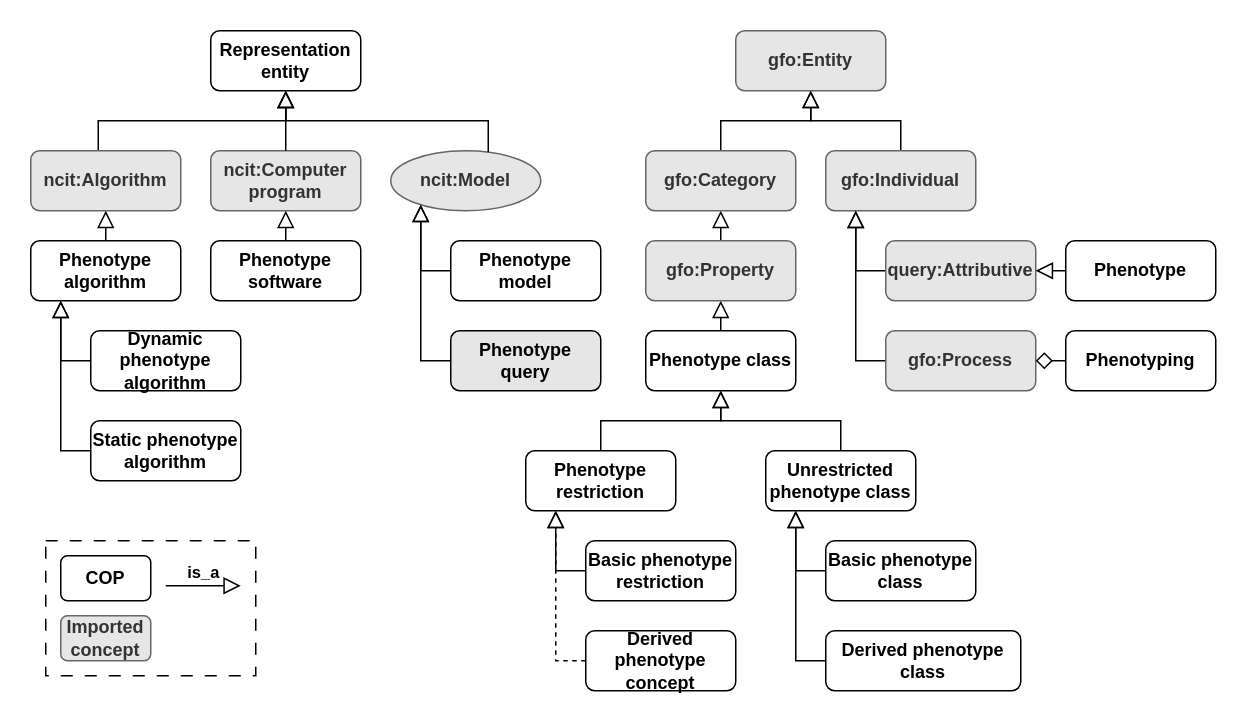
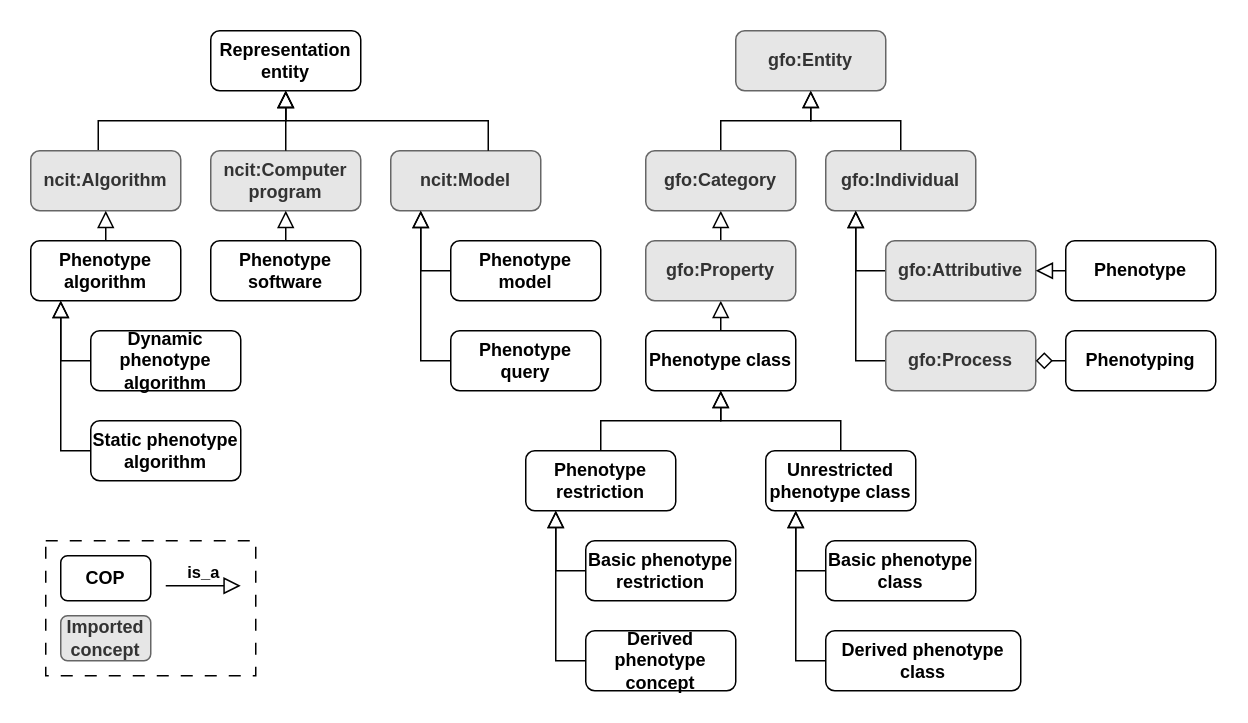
(466, 181) -> (466, 181)
(961, 271) -> (961, 271)
(526, 361) -> (526, 361)
(556, 630) -> (556, 630)
